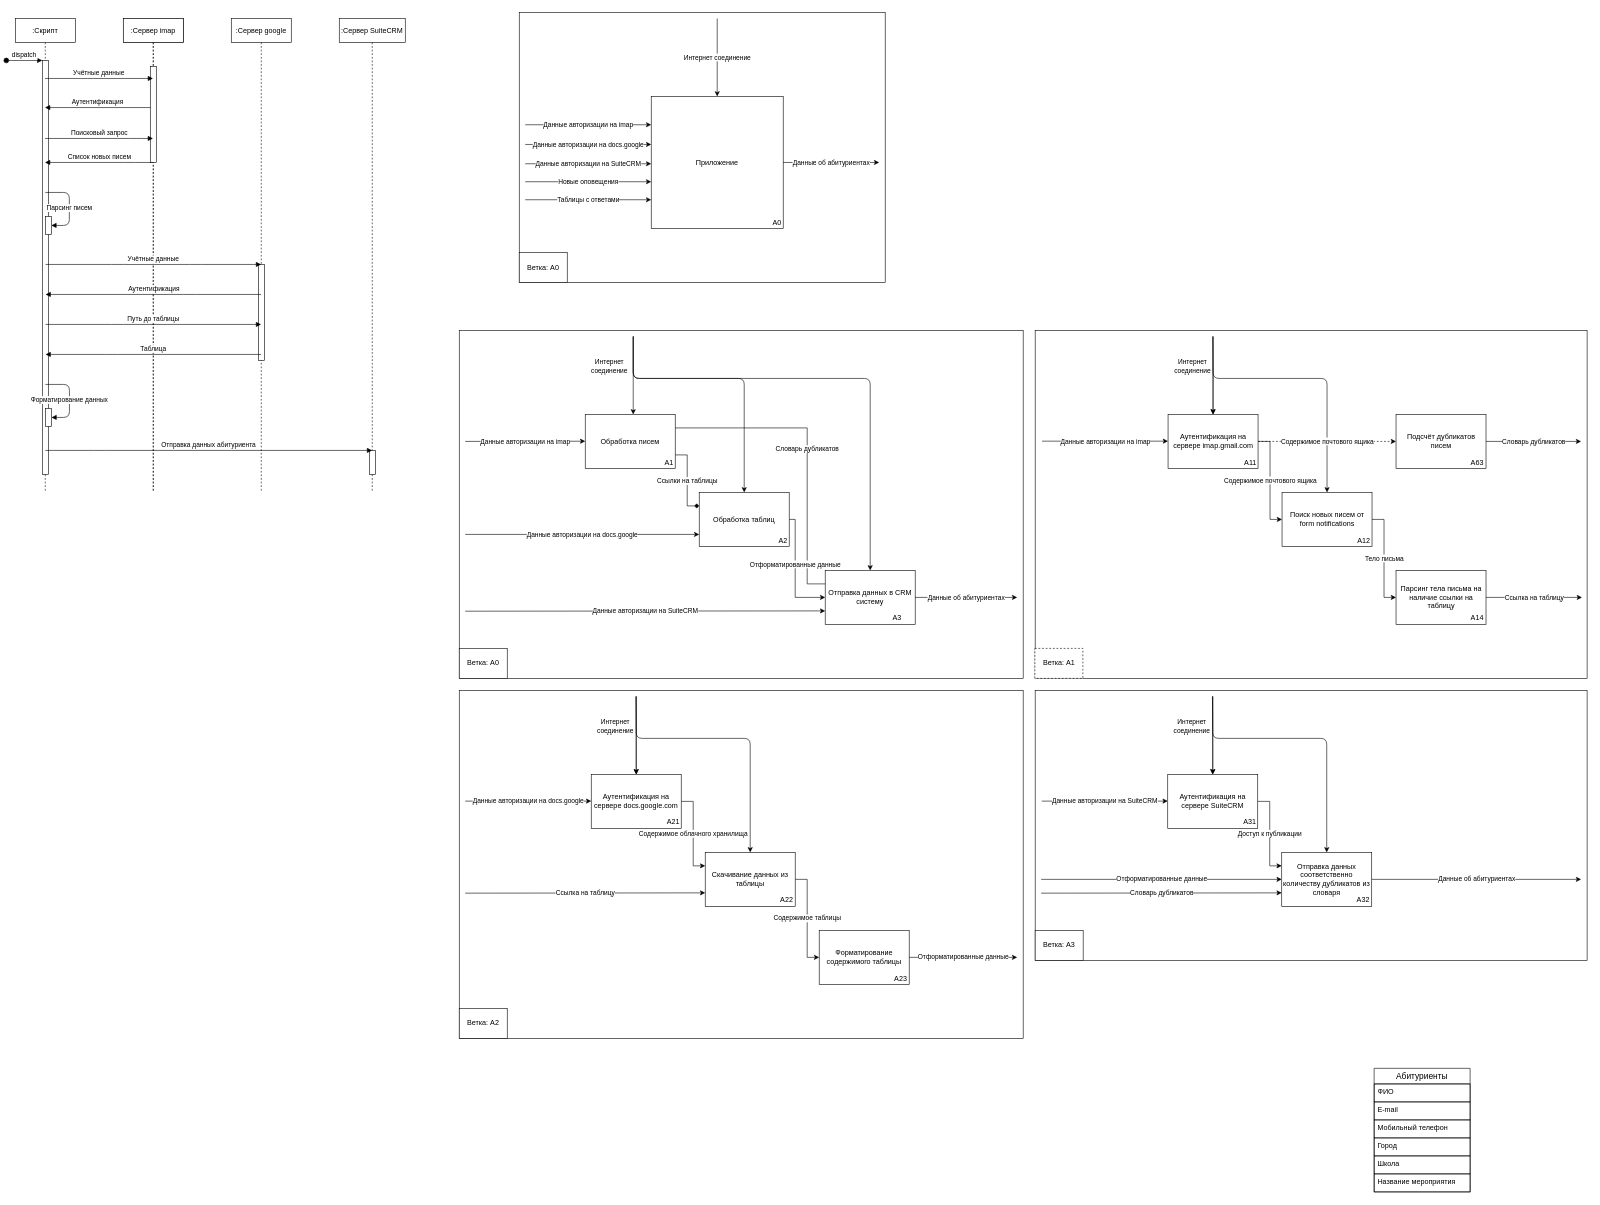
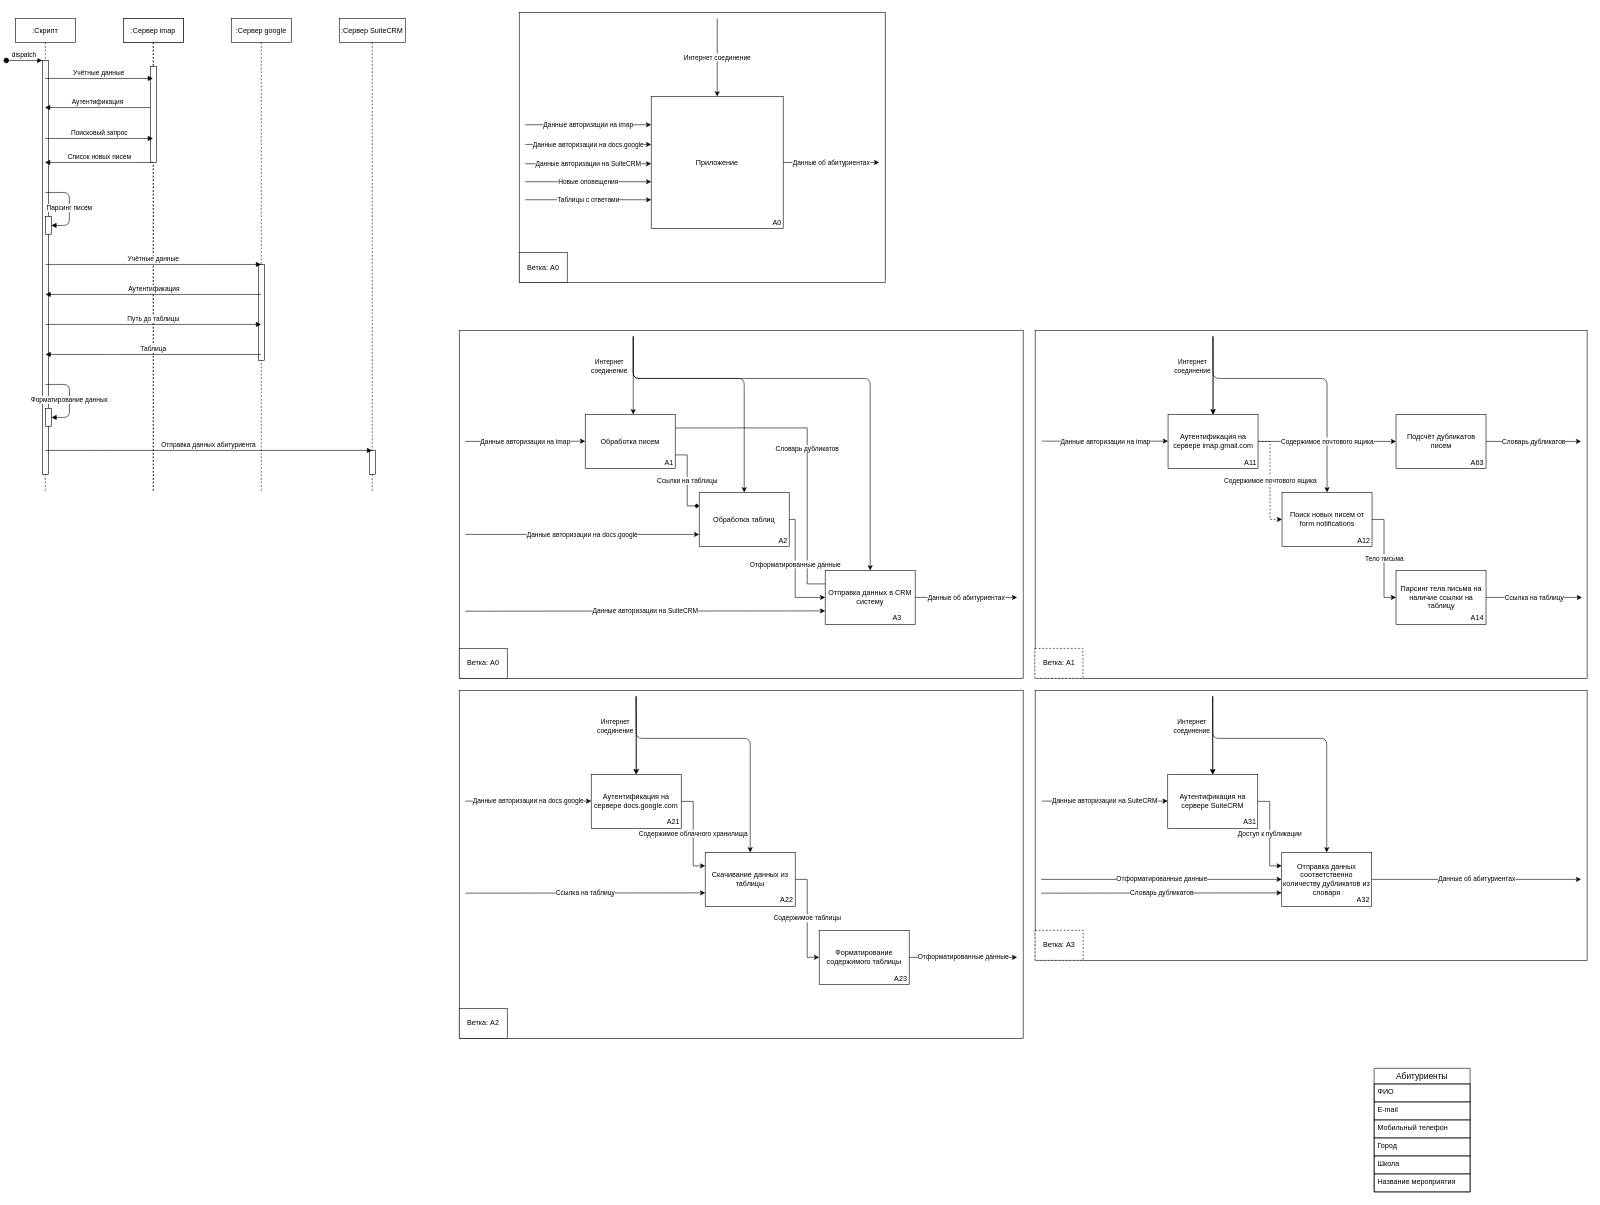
(1382, 441) -> (1382, 441)
(1270, 485) -> (1270, 485)
(1059, 945) -> (1059, 945)
